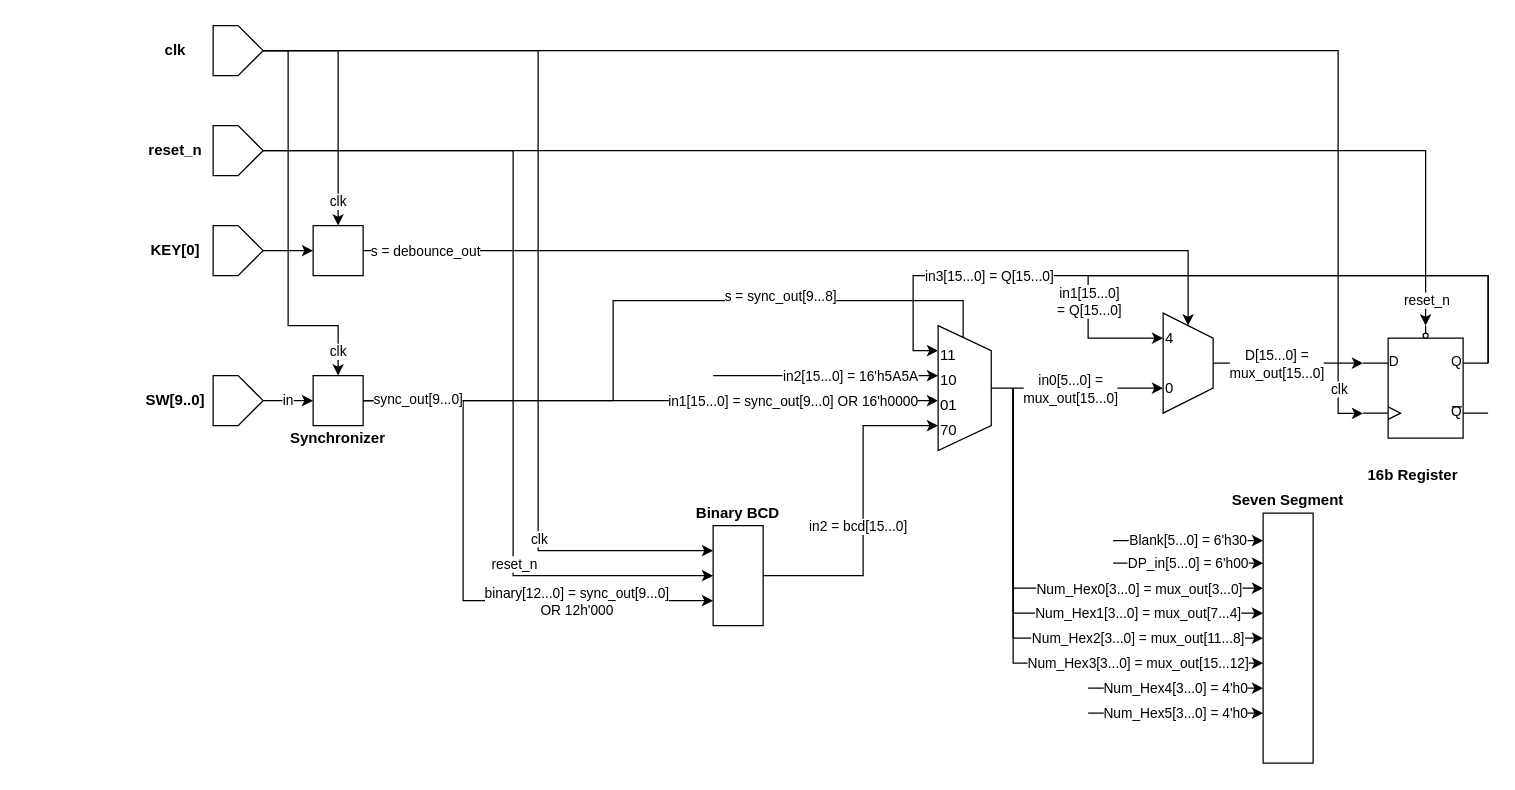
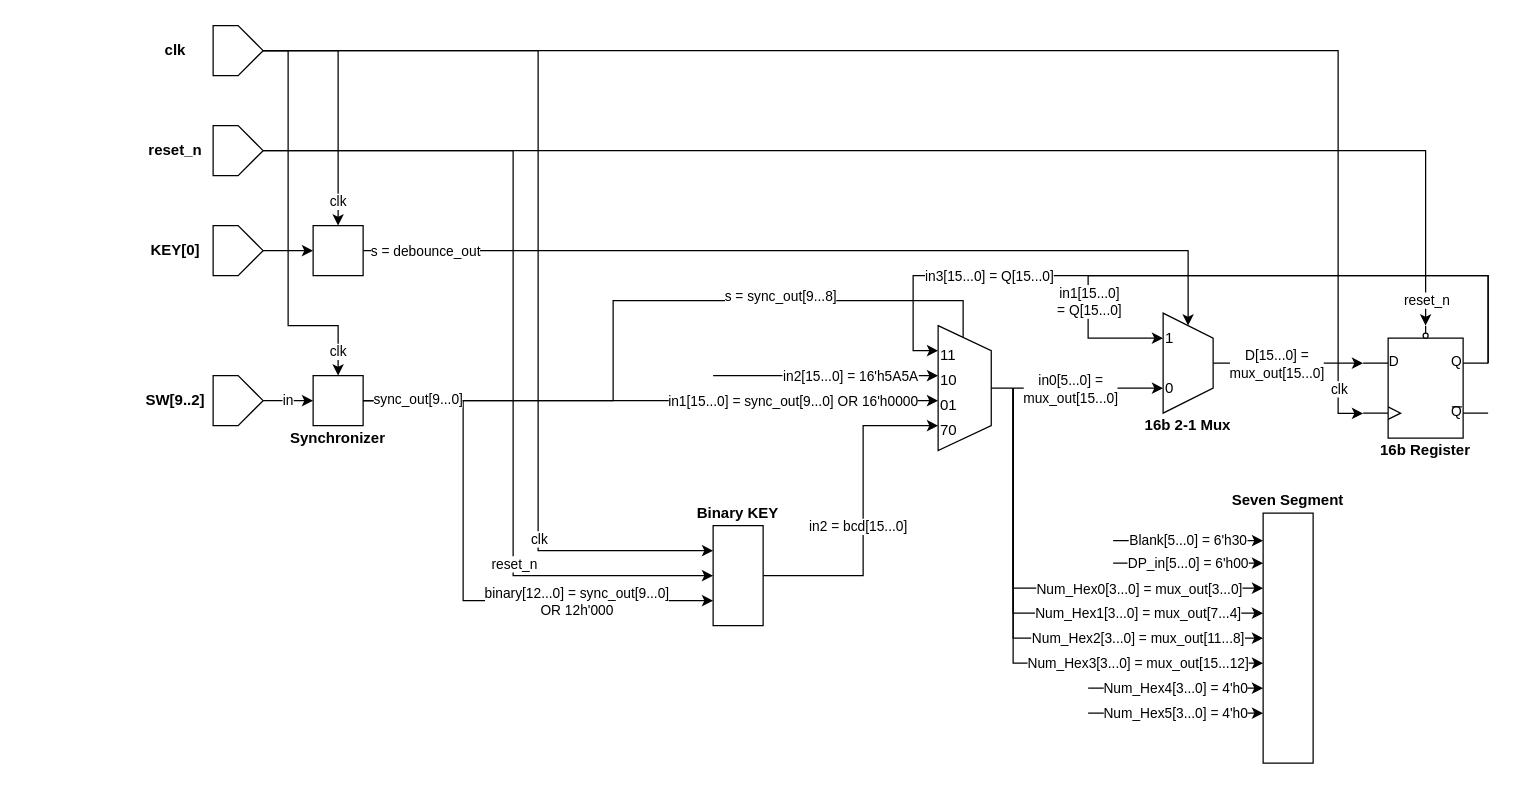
(1170, 338) -> (1170, 338)
(176, 401) -> (176, 401)
none -> (1188, 426)
(1413, 476) -> (1426, 451)
(738, 513) -> (738, 513)
